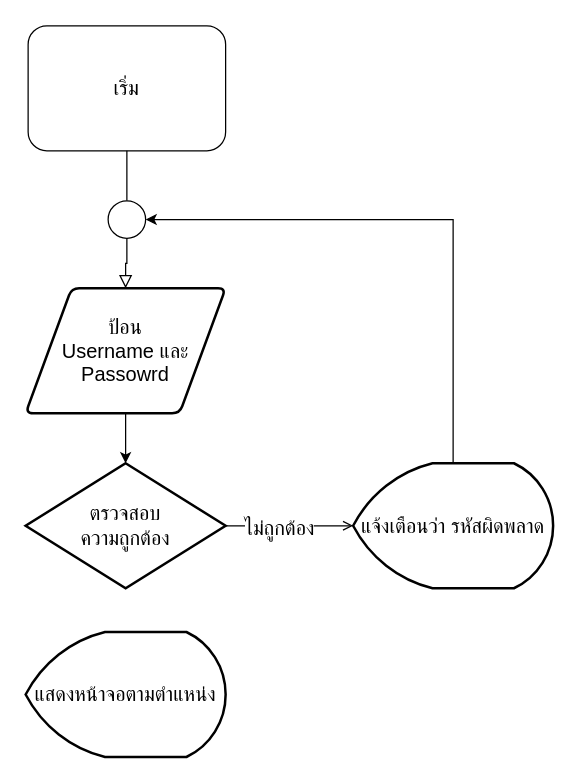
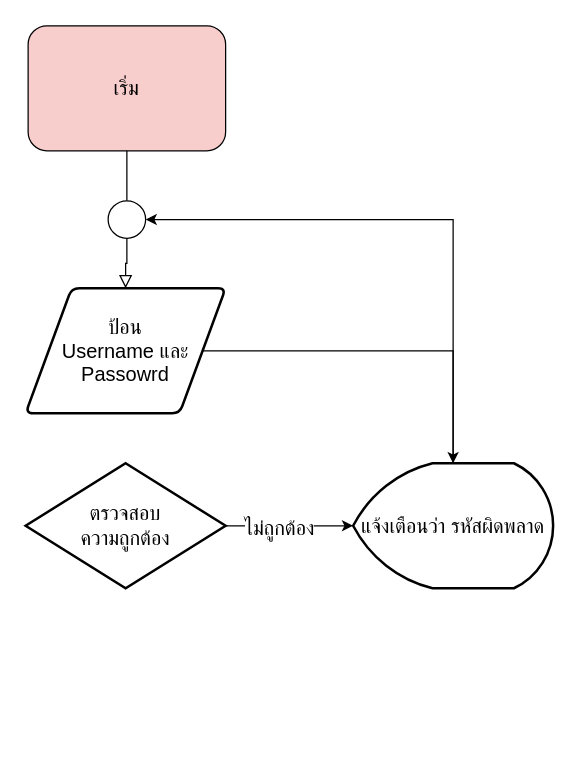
(127, 88) -> (127, 88)
(126, 434) -> (326, 351)
(345, 526) -> (343, 526)
(126, 694) -> none
